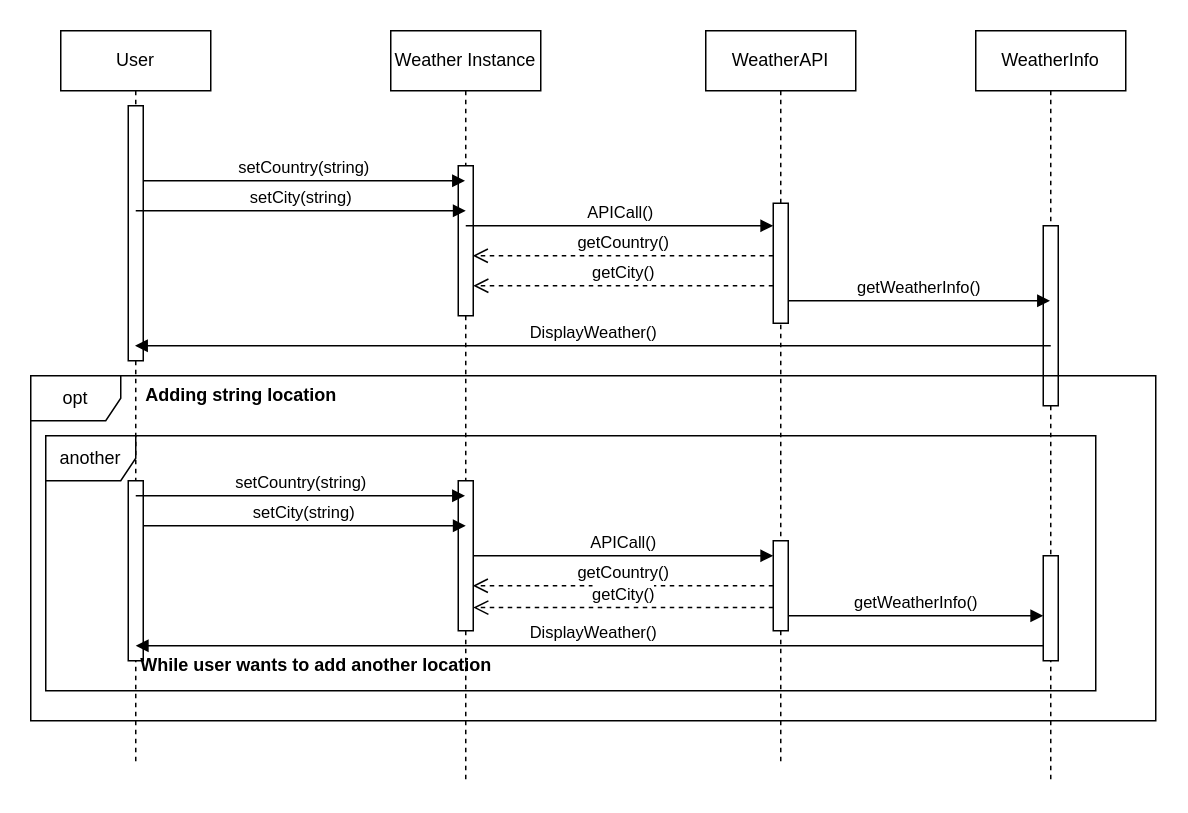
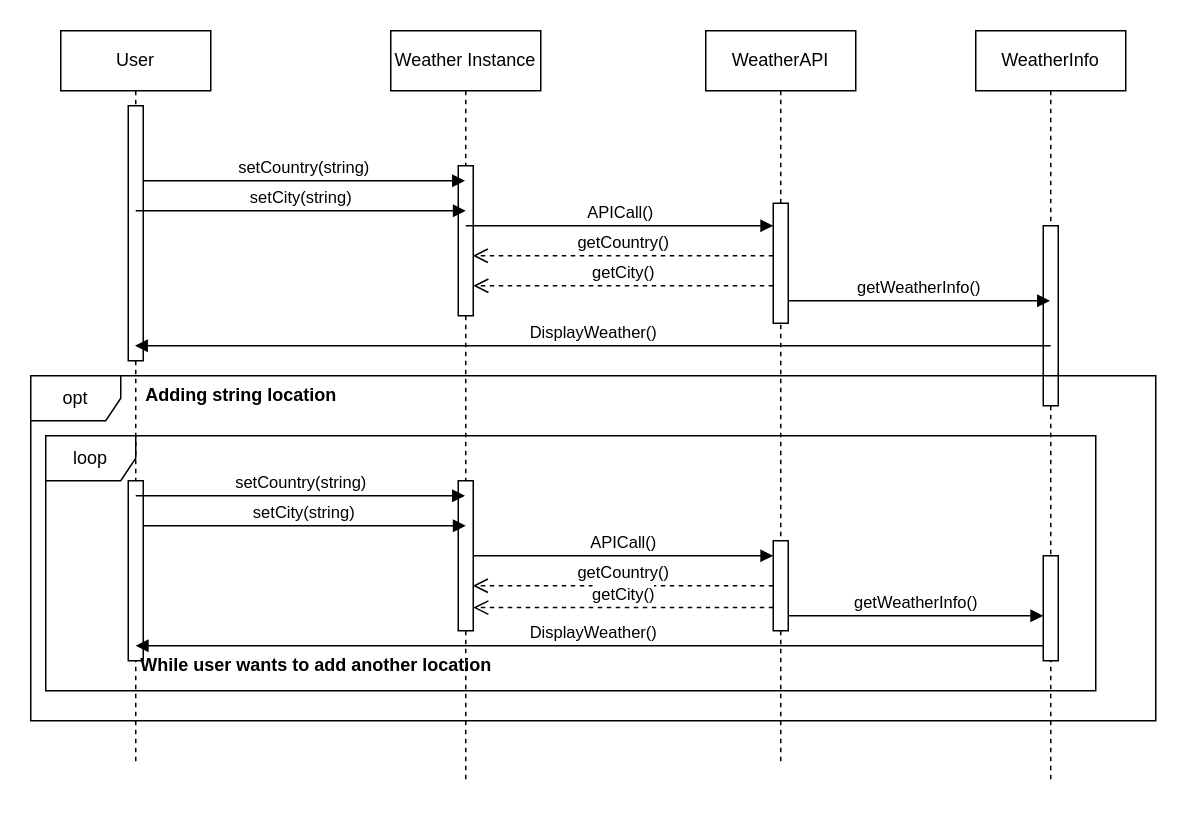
(91, 458) -> (91, 458)
